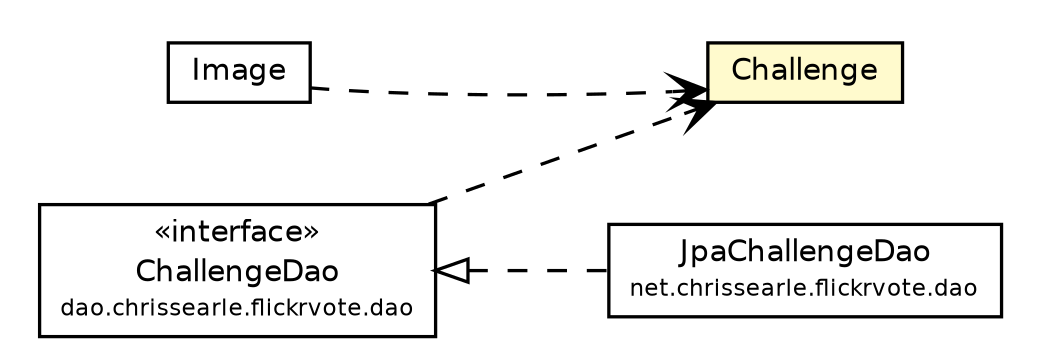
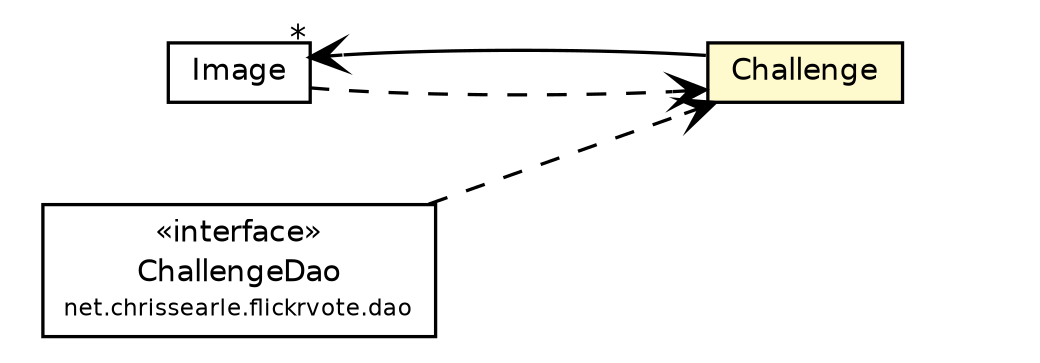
none -> (525, 50)
(804, 271) -> none
(238, 309) -> (239, 309)
